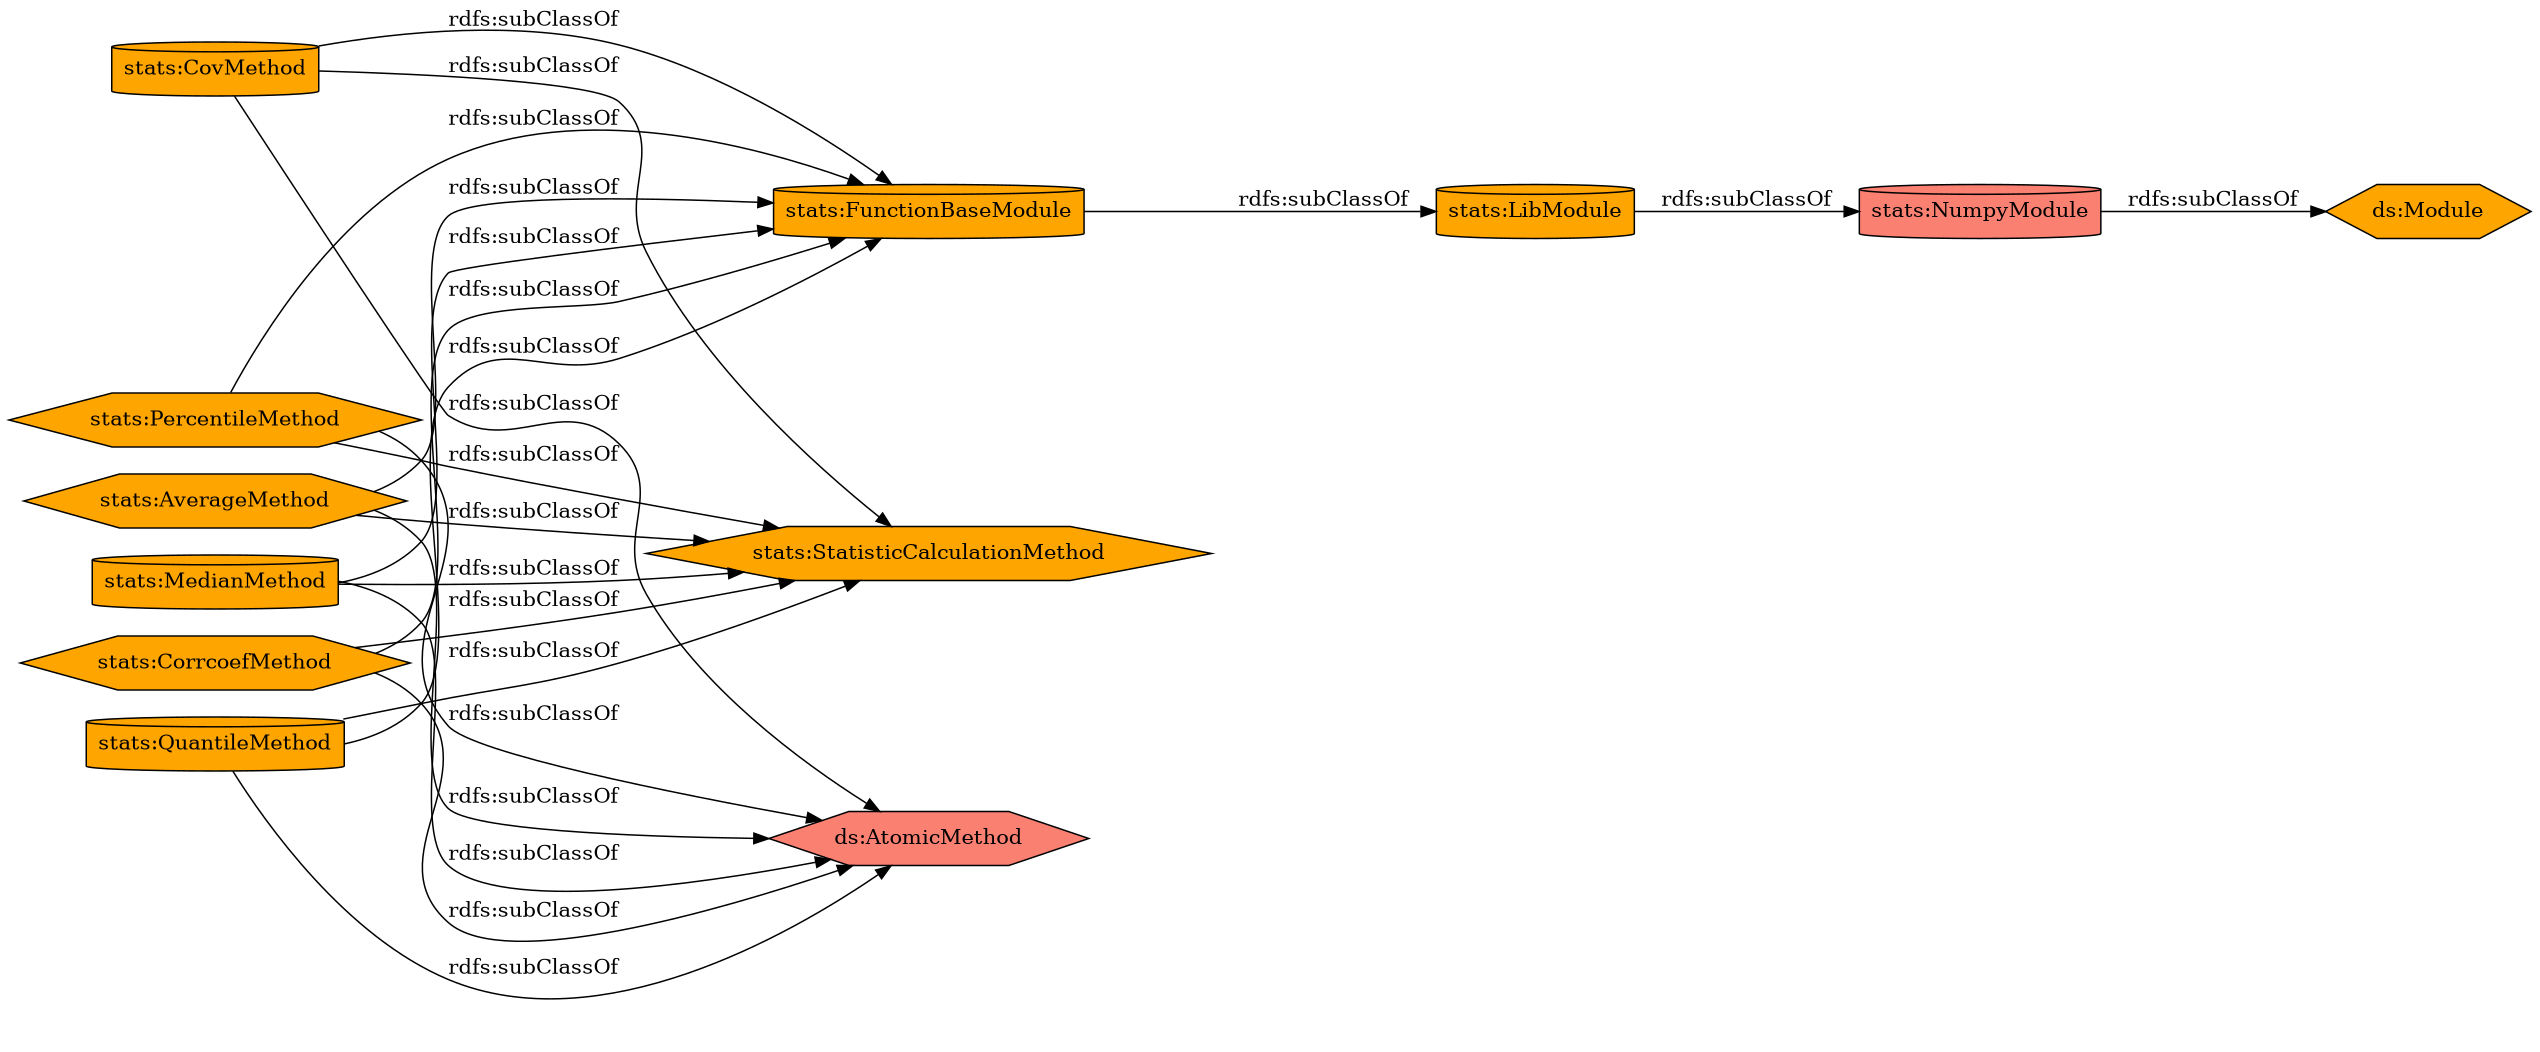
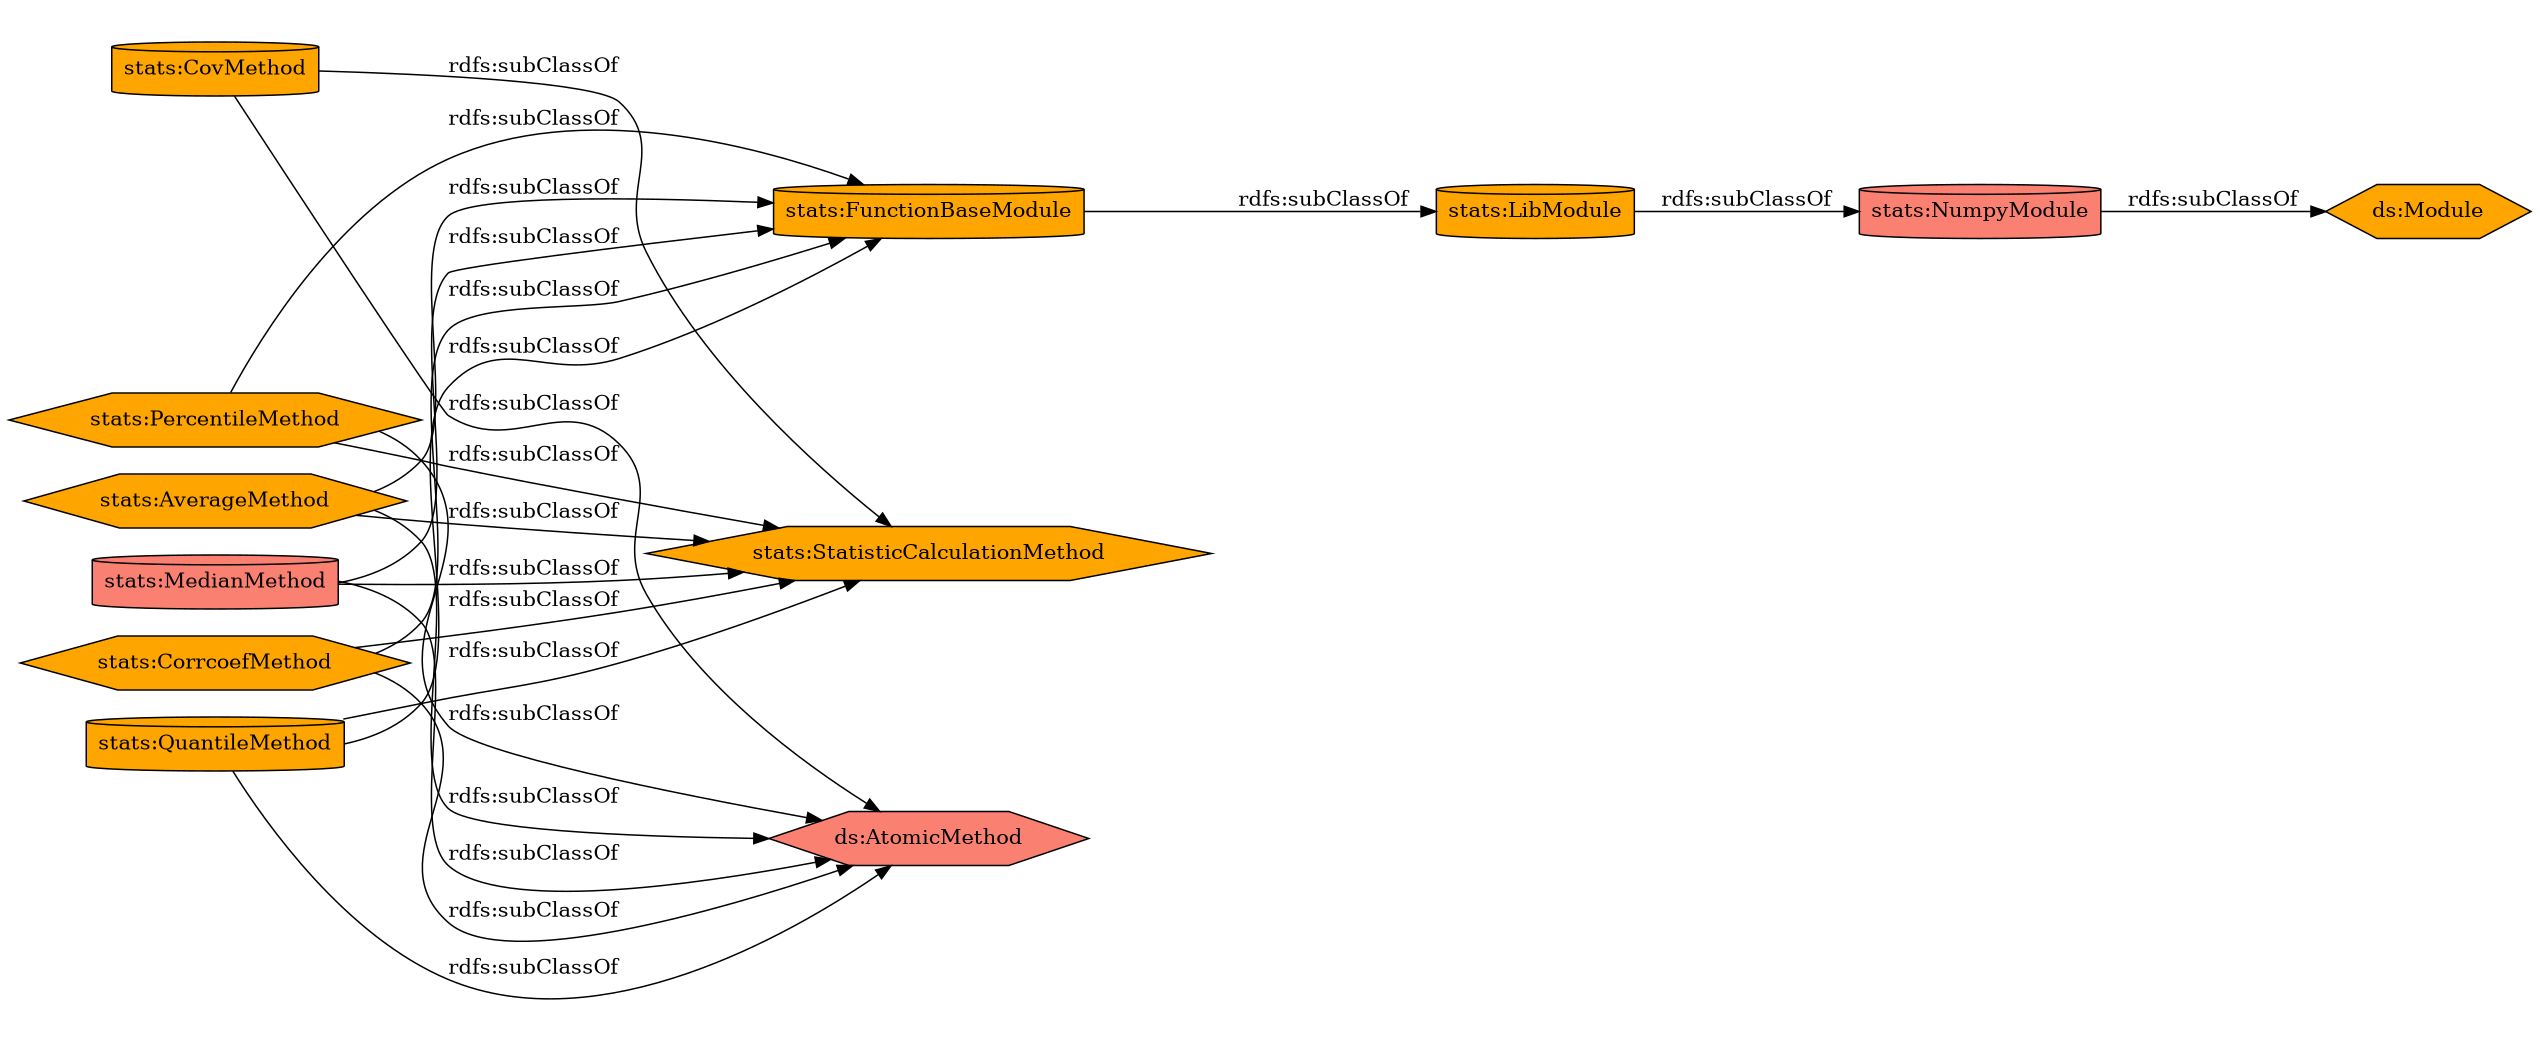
(614, 44) -> none
(215, 582) -> (215, 582)
